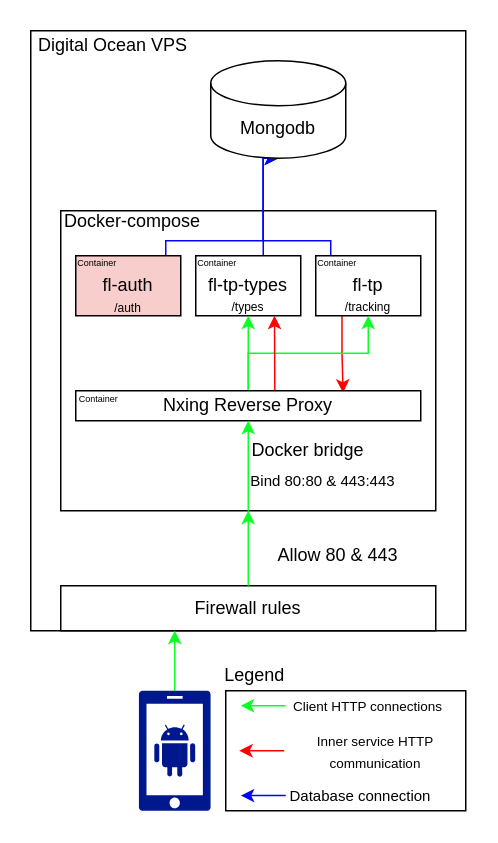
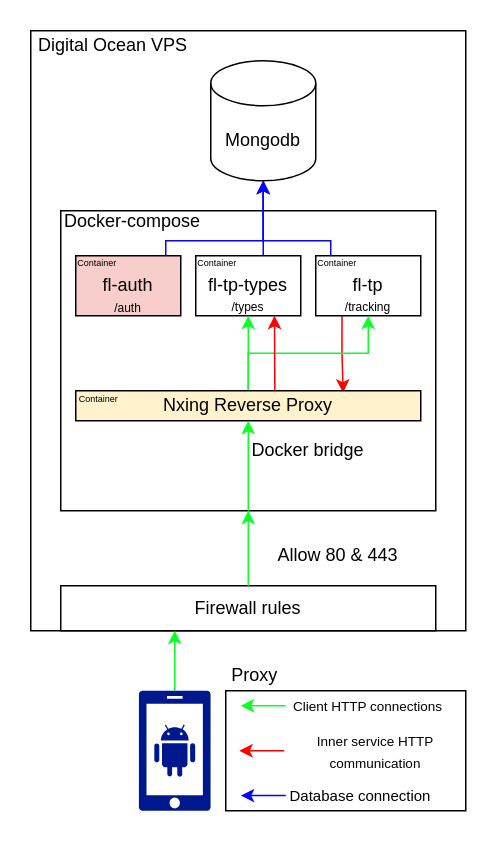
(278, 110) -> (263, 121)
(248, 406) -> (248, 406)
(323, 481) -> none
(255, 676) -> (255, 676)
